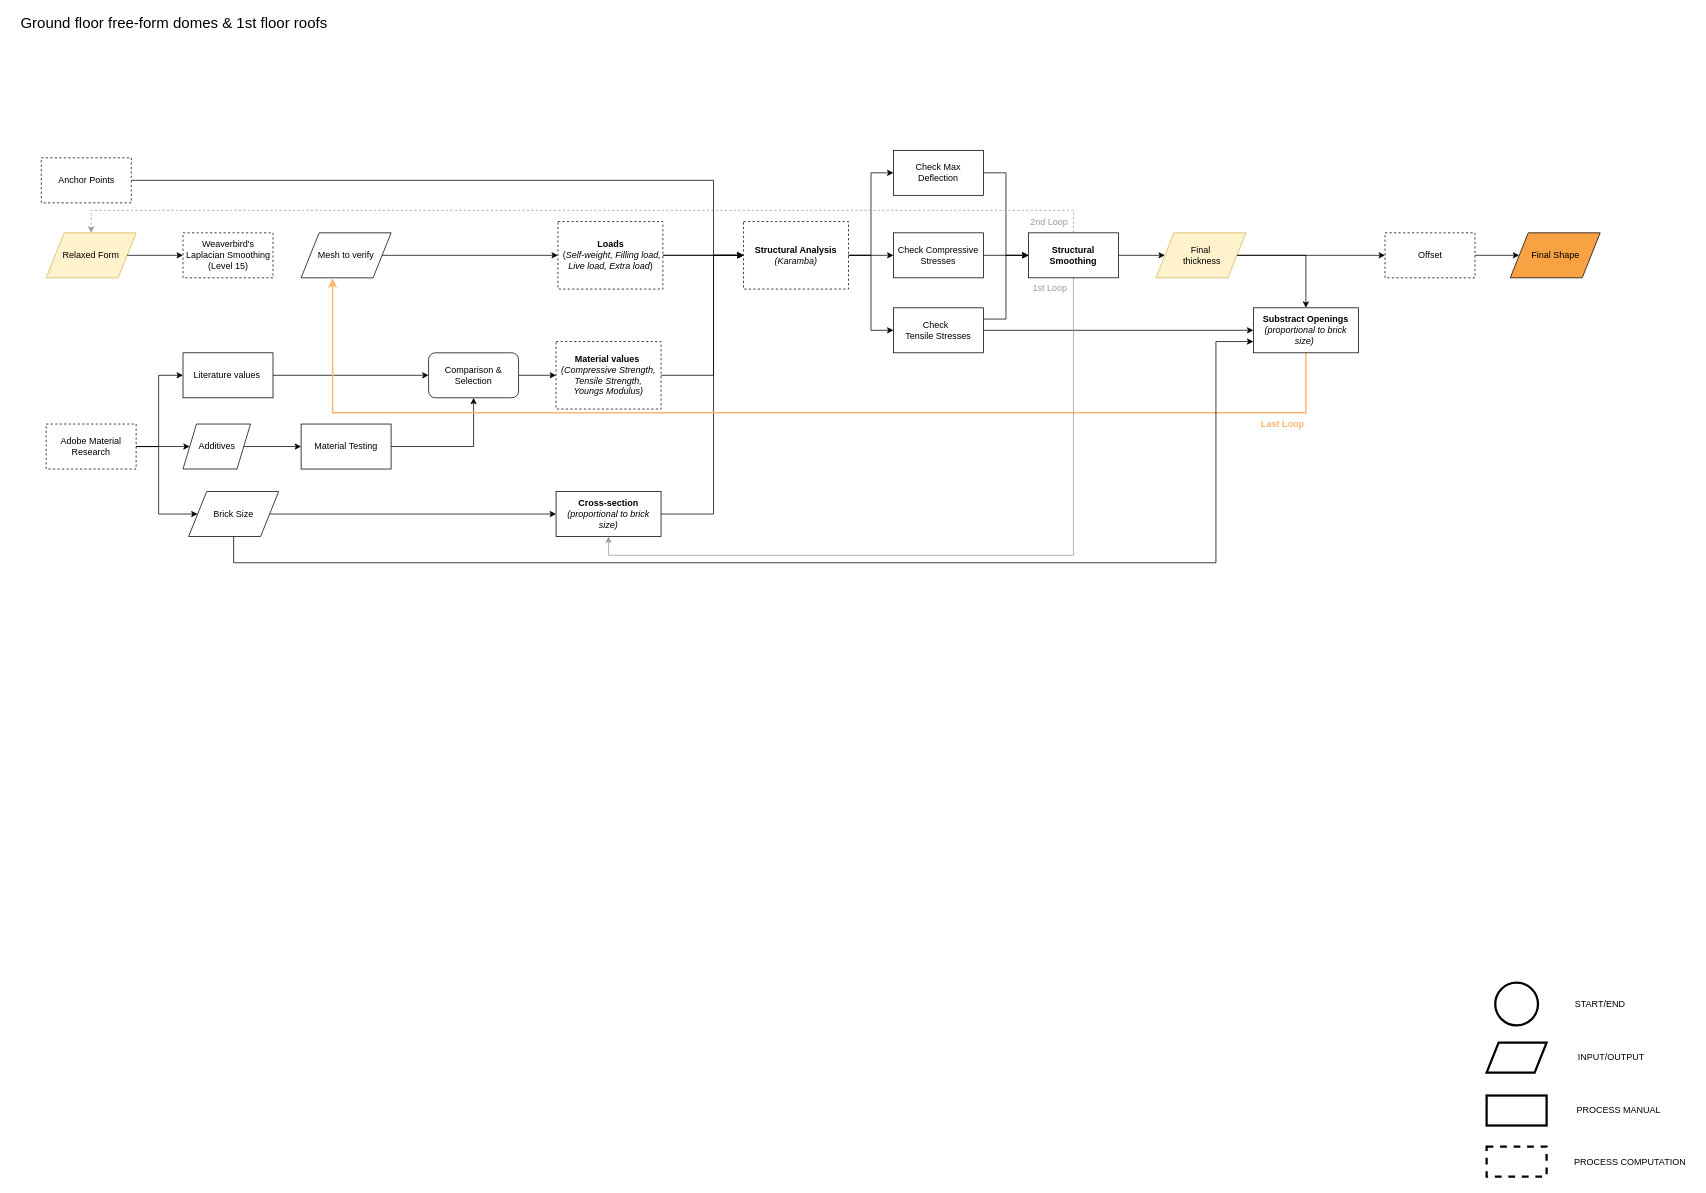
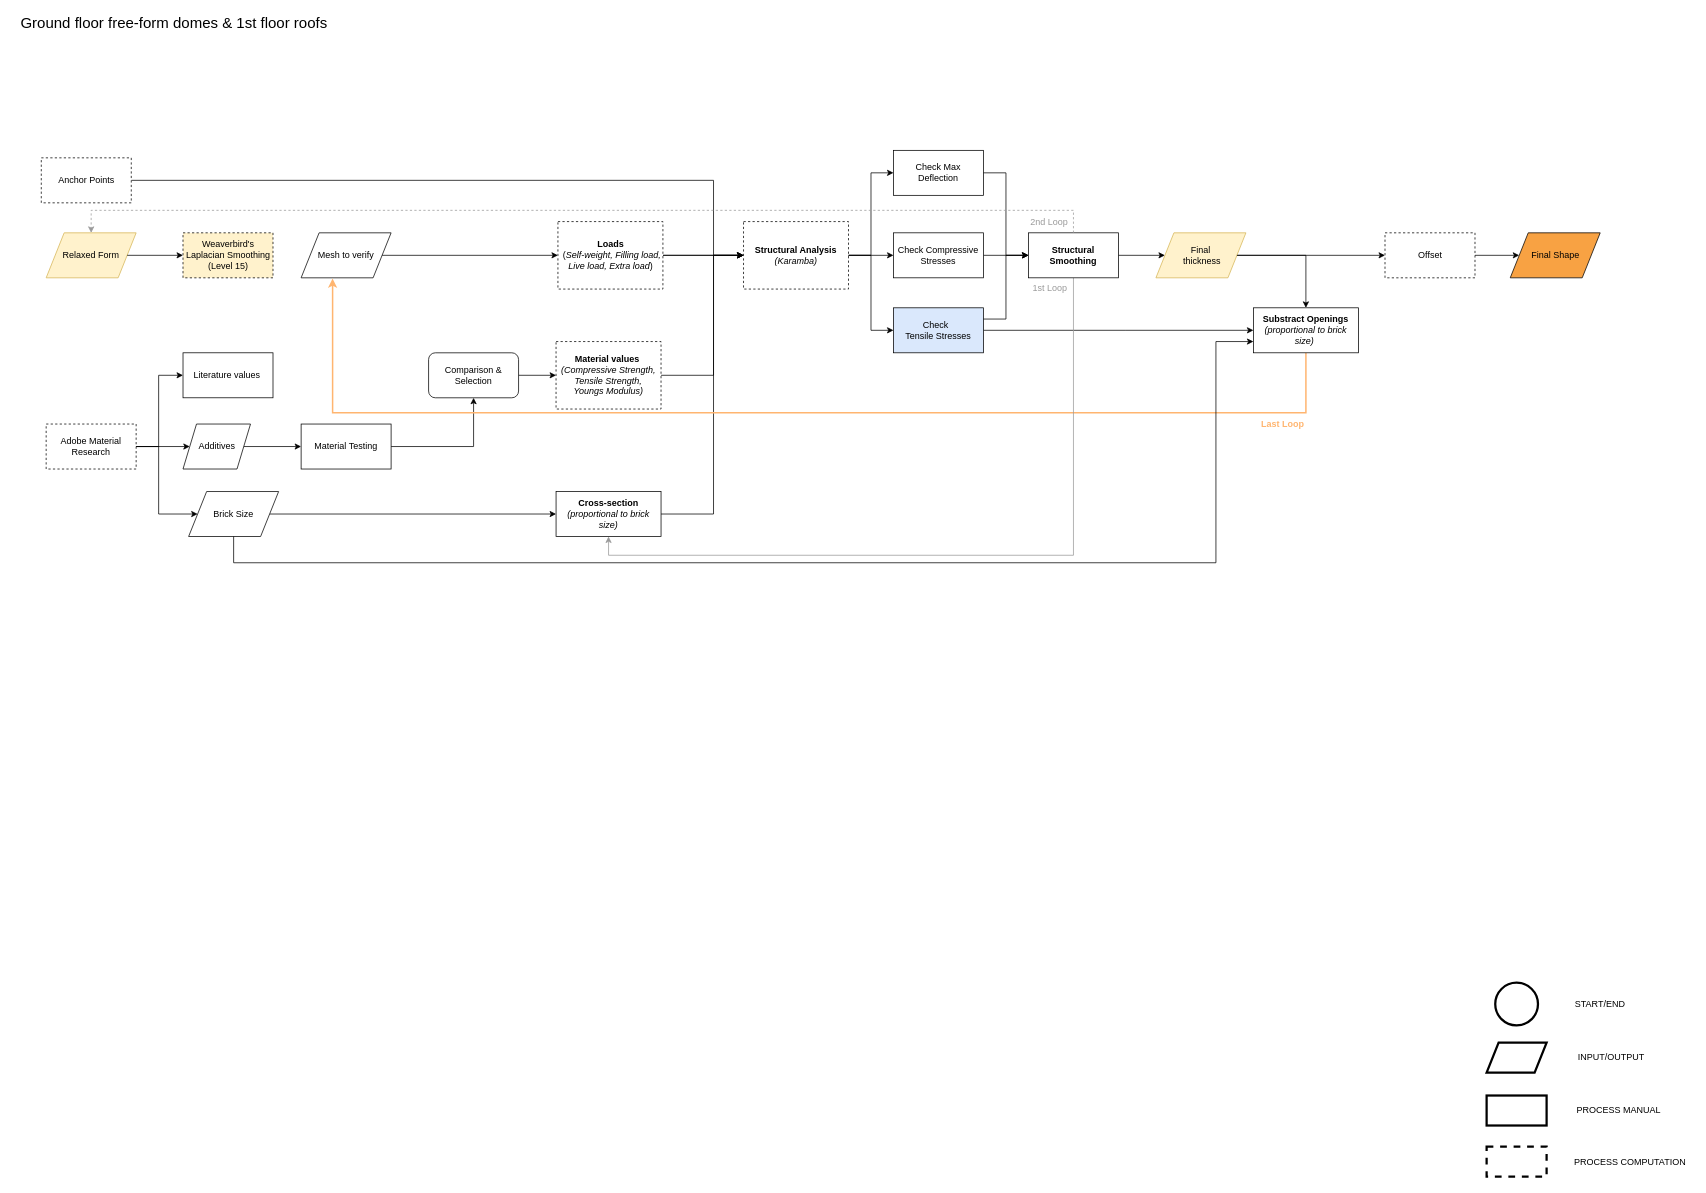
(228, 255) -> (228, 255)
(939, 330) -> (939, 330)
(348, 375) -> none
